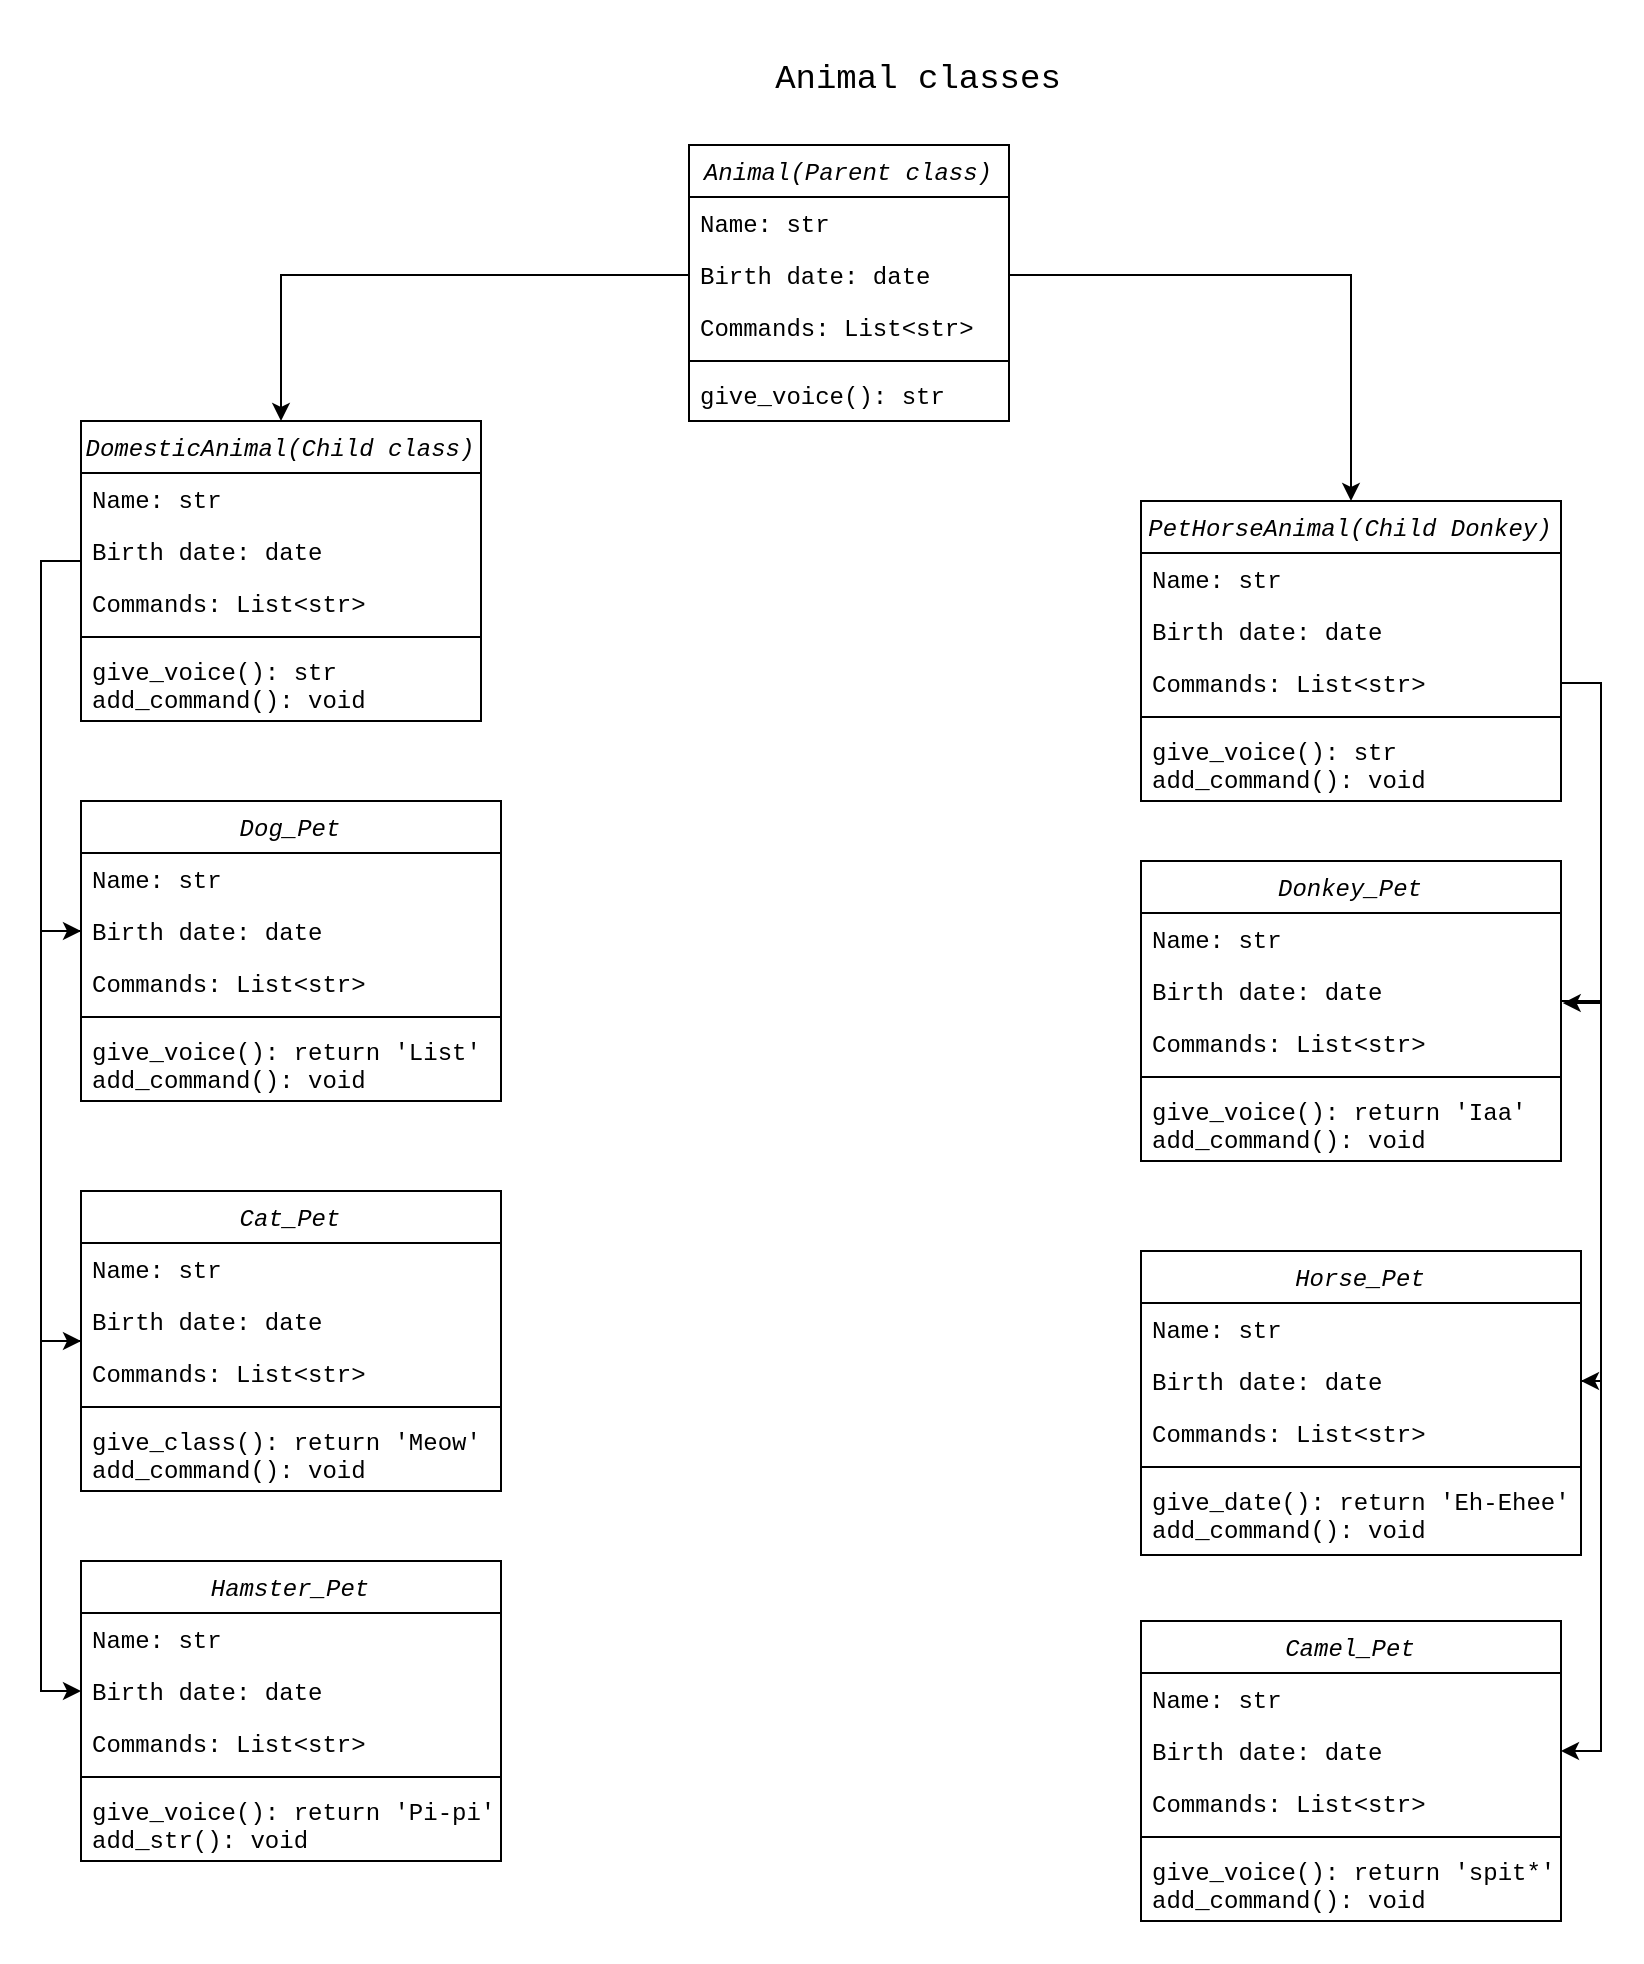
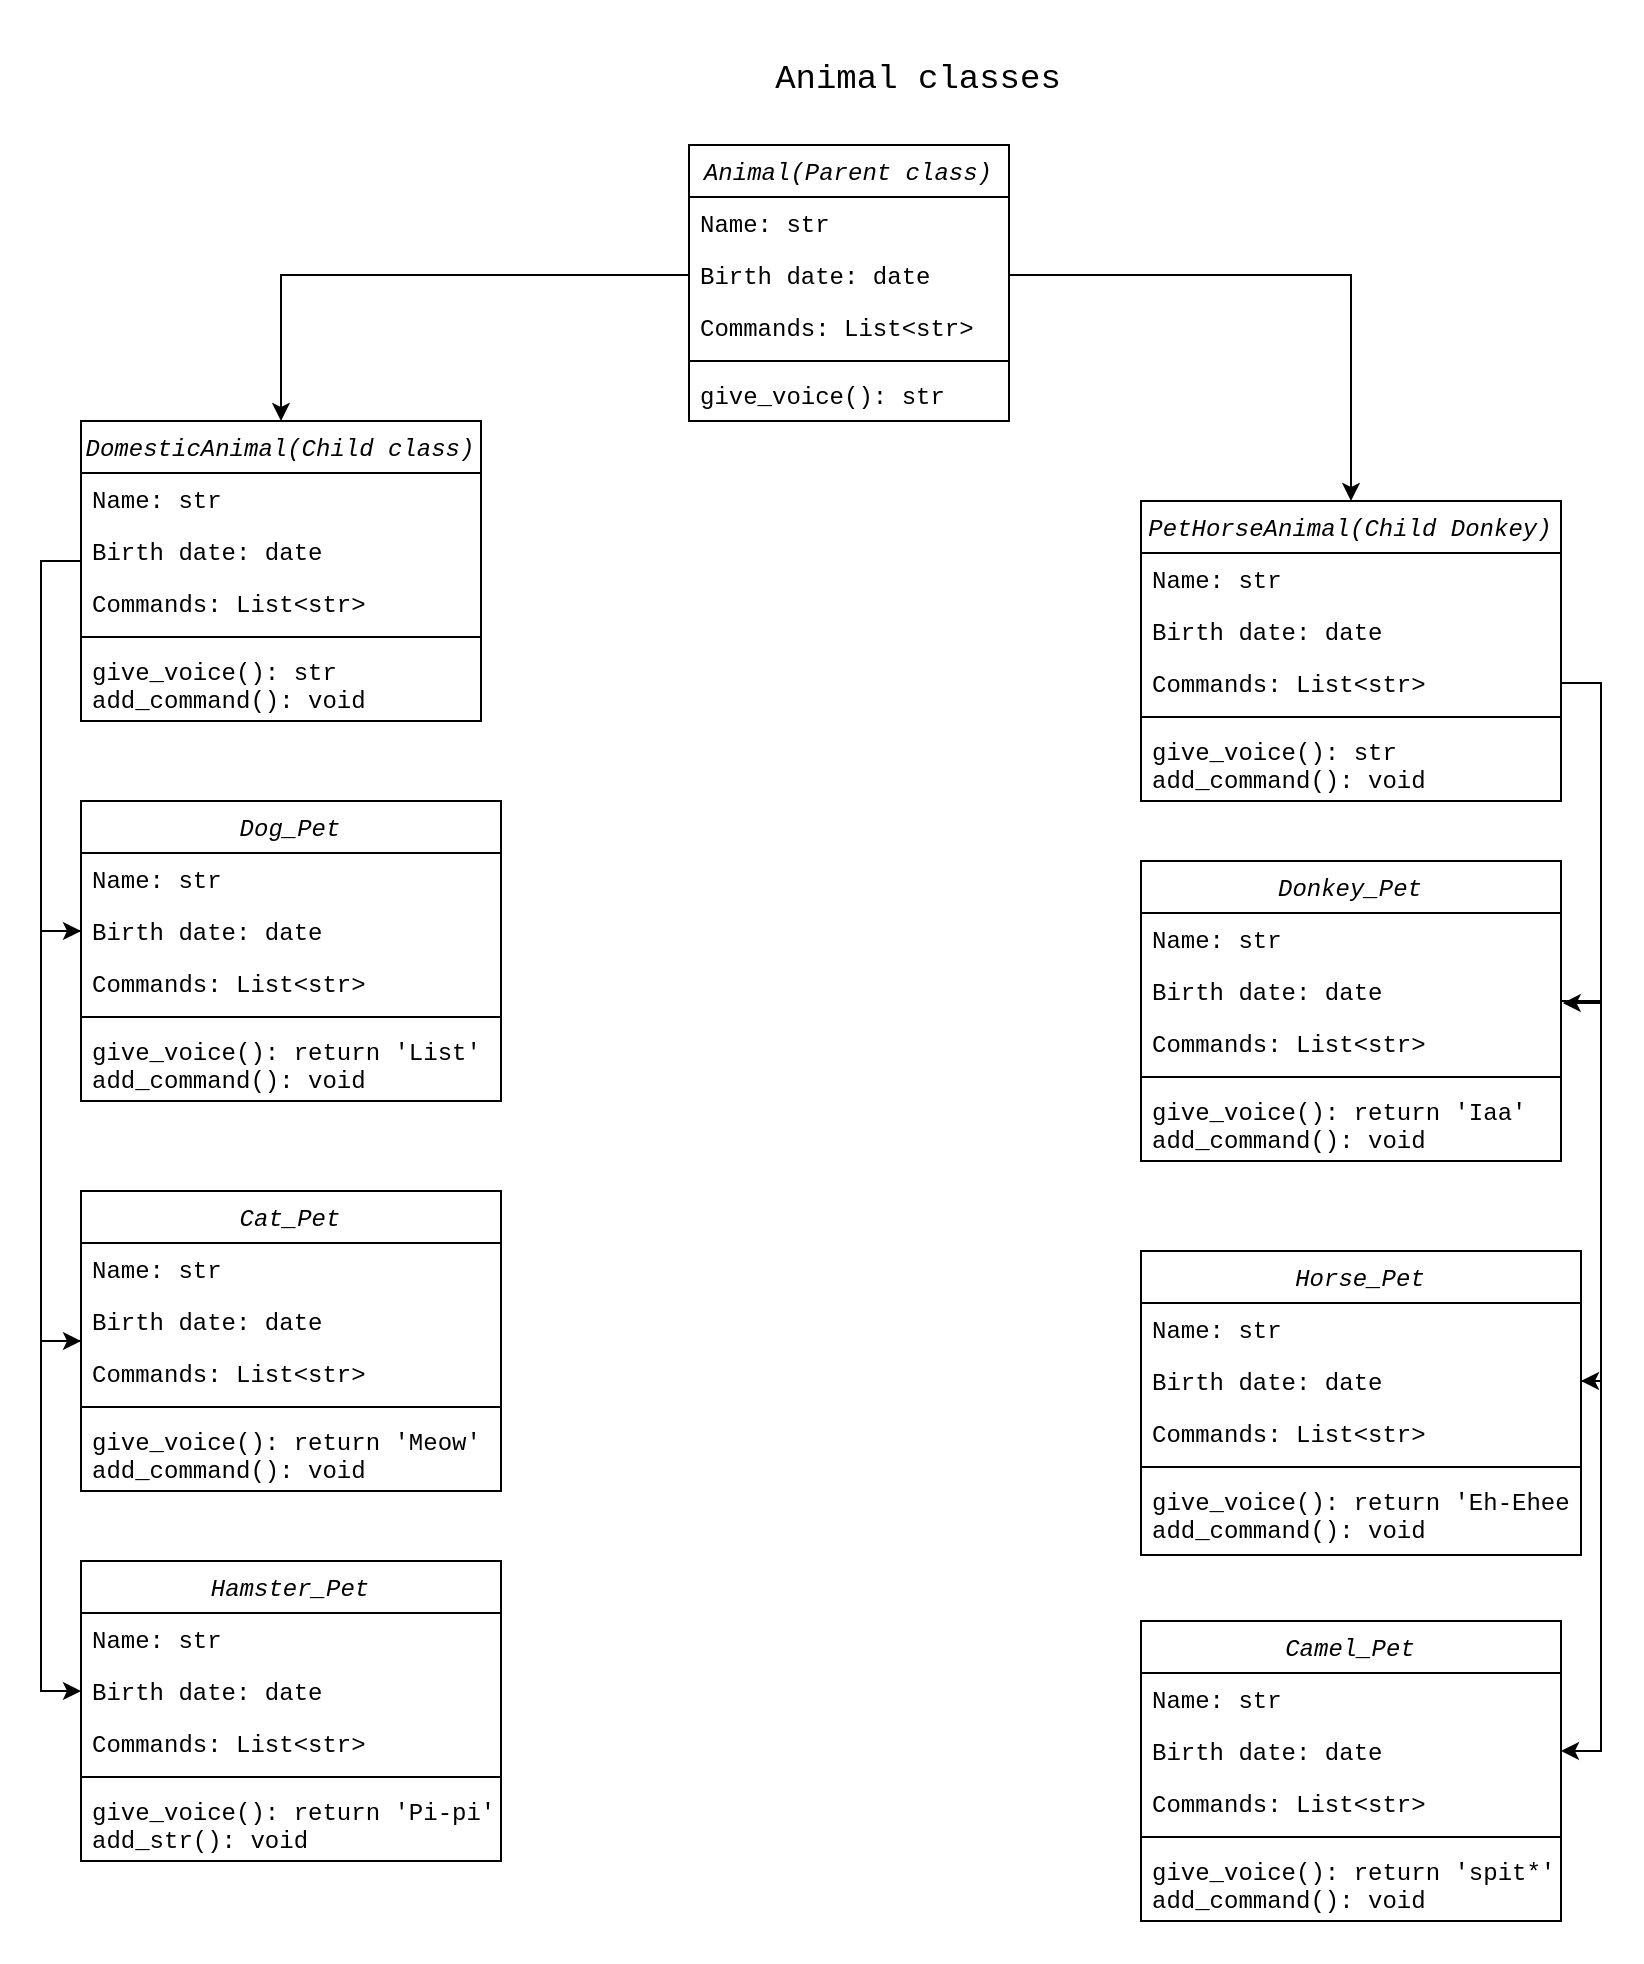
(252, 1442) -> (252, 1442)
(1328, 1502) -> (1332, 1502)
